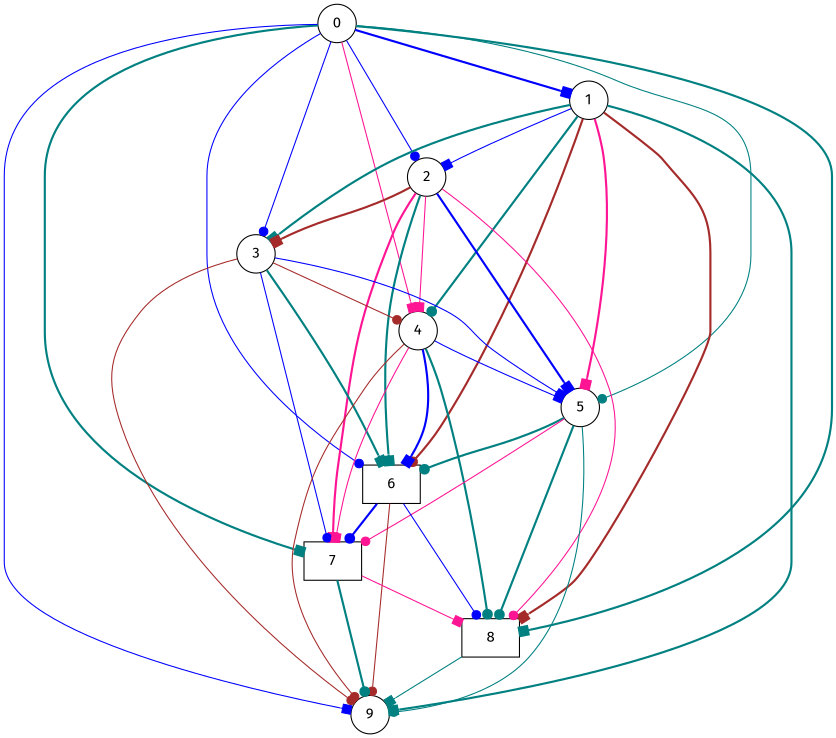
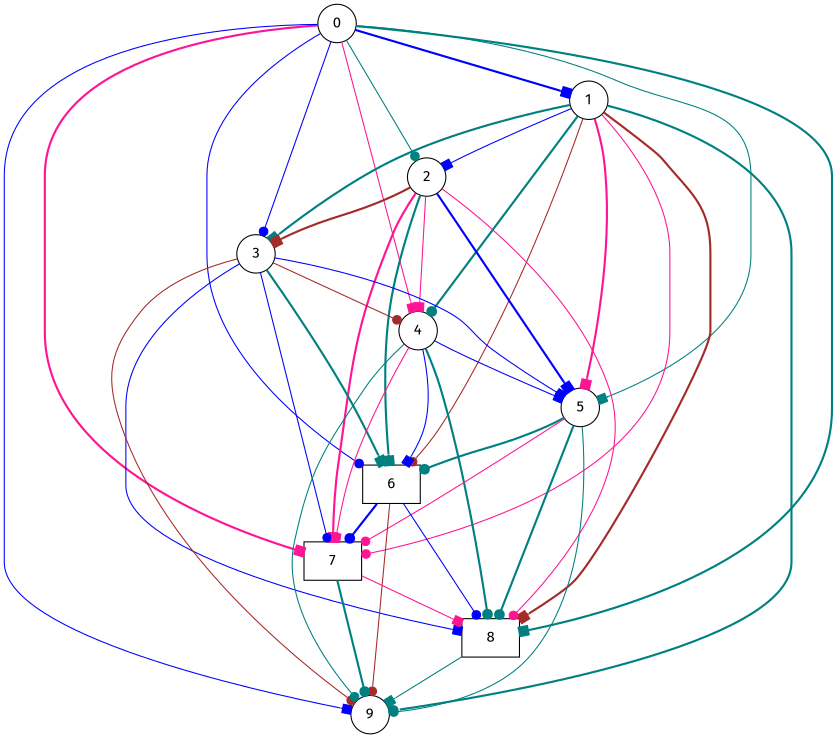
(380, 96) -> (380, 96)
(714, 114) -> (714, 114)
(45, 260) -> (45, 260)
(516, 286) -> (516, 286)
(428, 404) -> (428, 404)
none -> (645, 408)
(791, 474) -> (791, 474)
(302, 512) -> (302, 512)
none -> (153, 525)
